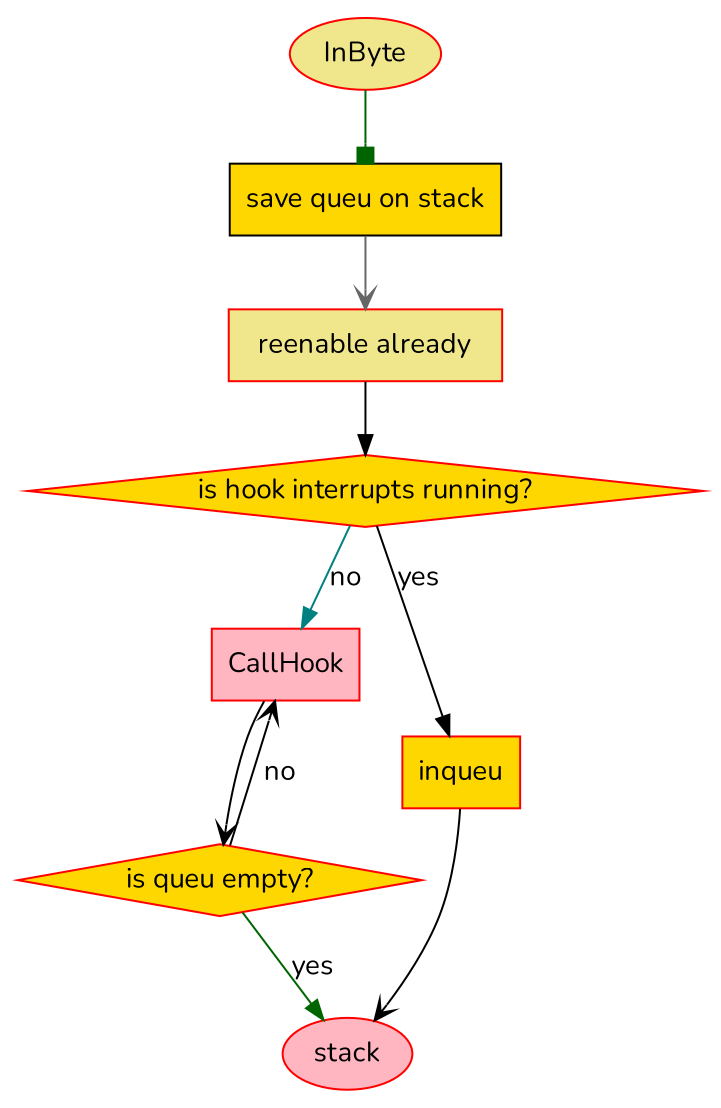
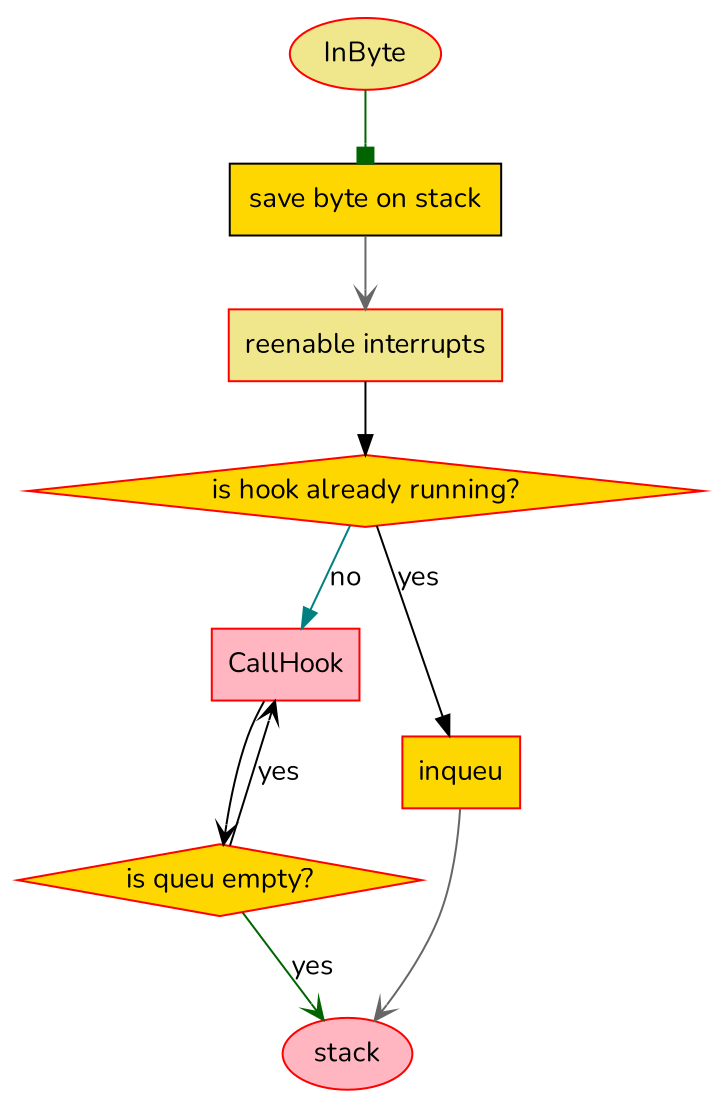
(365, 200) -> (365, 200)
(365, 345) -> (365, 345)
(365, 491) -> (365, 491)
(280, 772) -> (280, 772)
(440, 913) -> (440, 913)
(277, 958) -> (277, 958)
